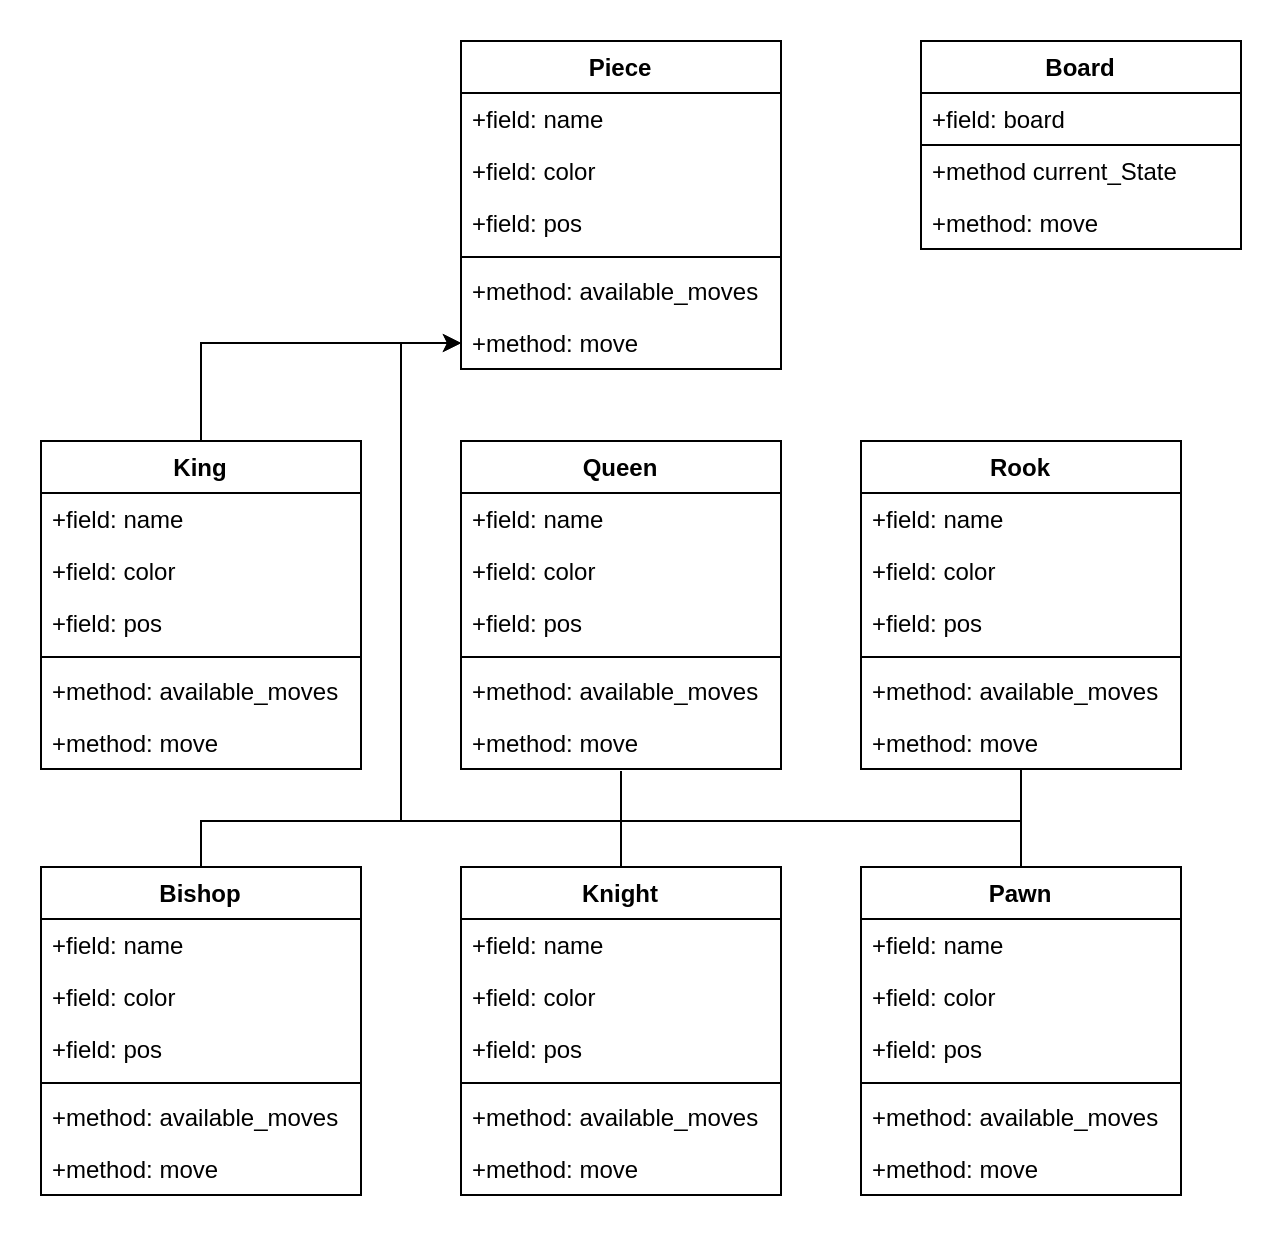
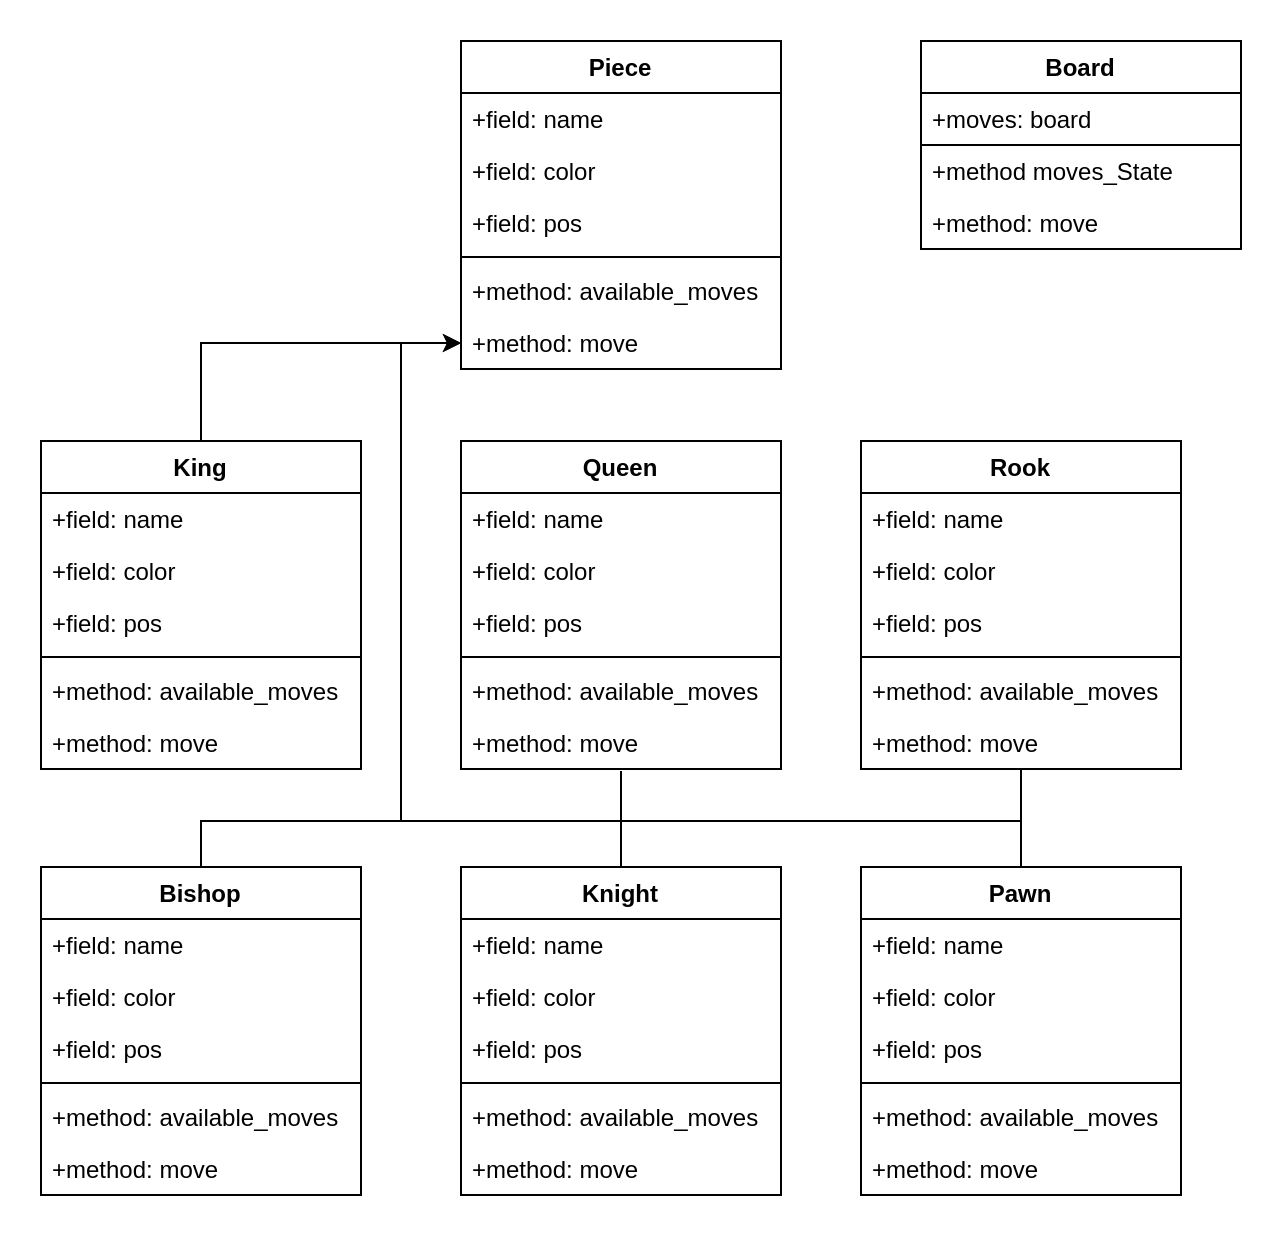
(1008, 121) -> (1014, 121)
(1071, 173) -> (1058, 173)
